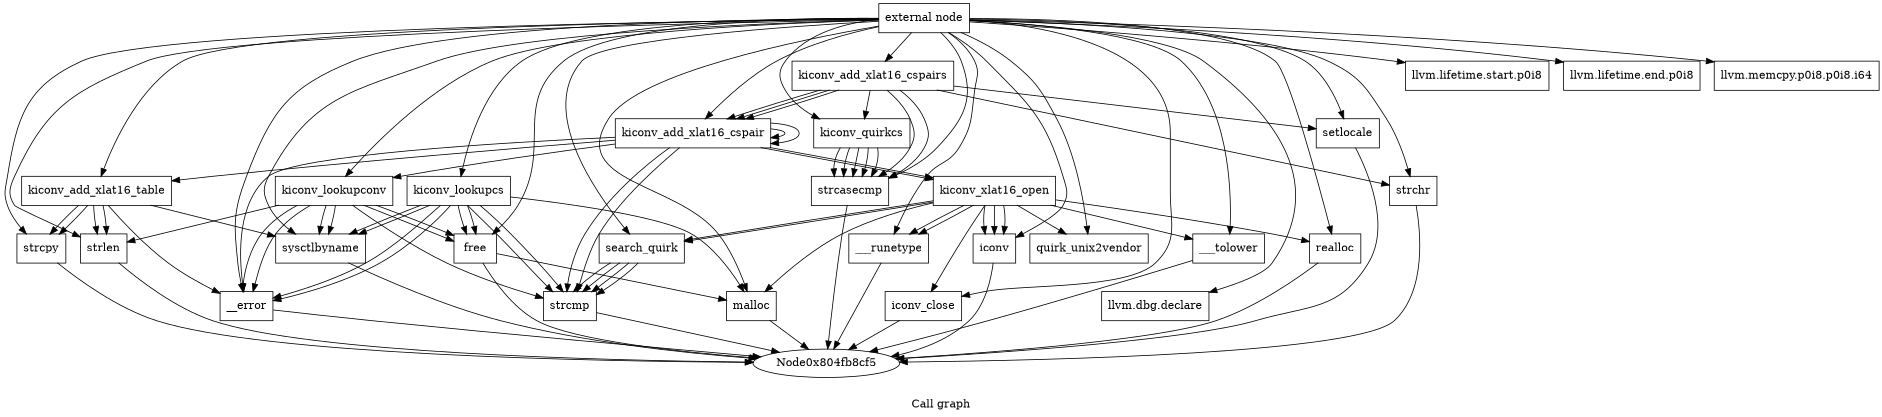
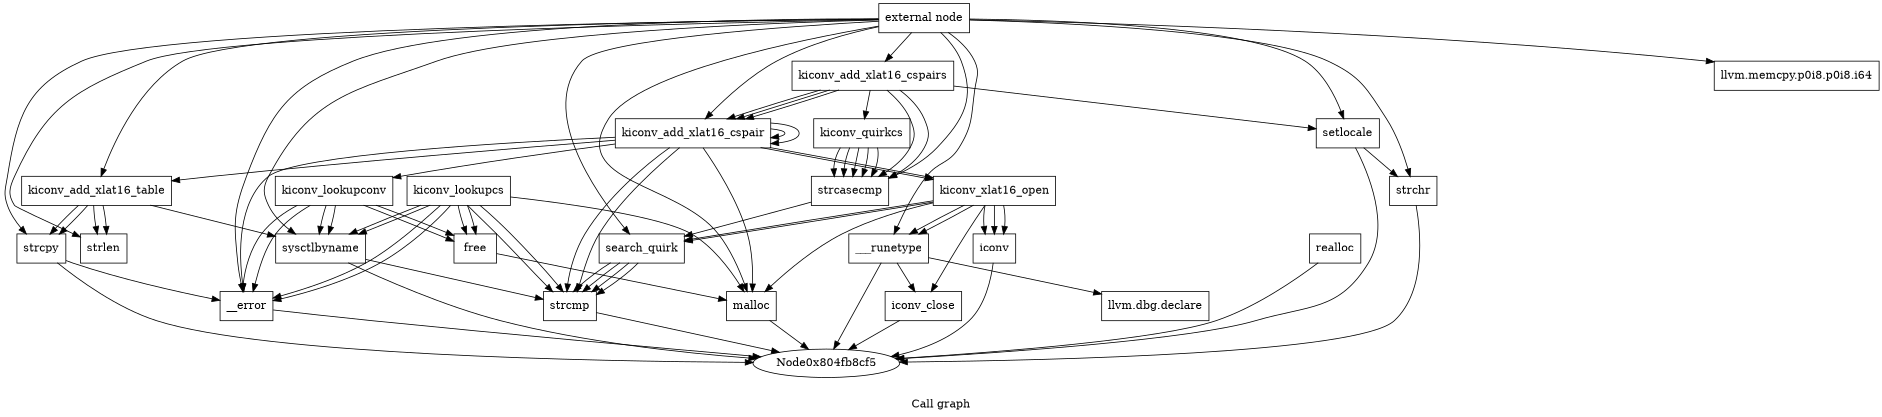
(601, 44) -> none
(524, 51) -> none
(1258, 52) -> none
(530, 57) -> none
(783, 64) -> none
(1477, 76) -> none
(1632, 76) -> none
(1229, 81) -> (1011, 275)
(1043, 126) -> none
(1159, 137) -> (1378, 160)
(1170, 170) -> (904, 274)
none -> (739, 212)
(1179, 218) -> none
(203, 224) -> none
(1089, 248) -> none
(1229, 248) -> none
(156, 253) -> (138, 282)
(440, 259) -> (451, 278)
(837, 273) -> (752, 218)
(552, 327) -> none
(342, 343) -> none
